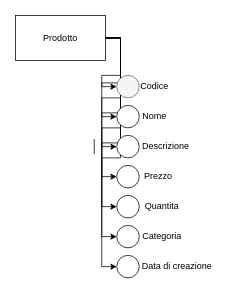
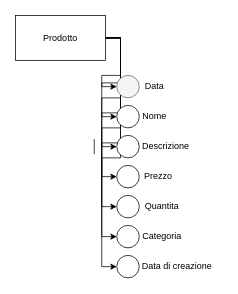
(155, 87) -> (155, 87)
